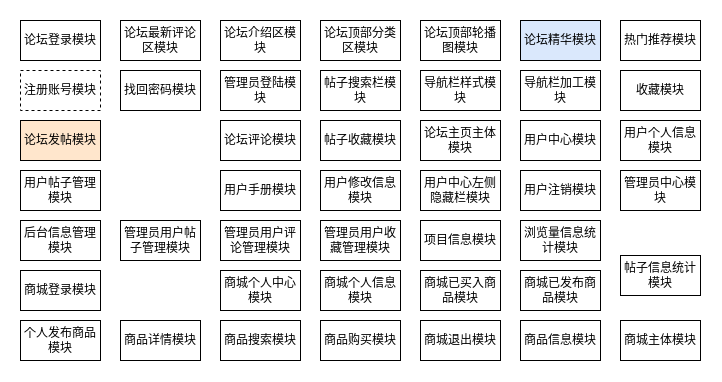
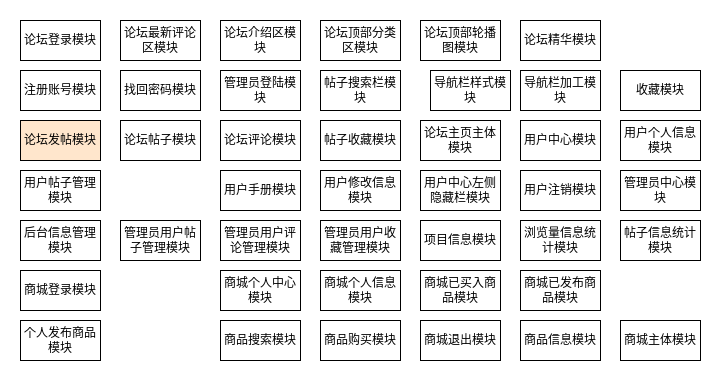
(561, 41) -> (561, 41)
(661, 41) -> none
(61, 91) -> (61, 91)
(461, 91) -> (471, 91)
none -> (161, 141)
(661, 276) -> (661, 241)
(161, 341) -> none
